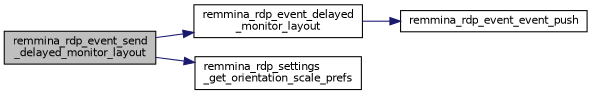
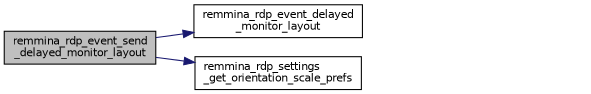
(494, 21) -> none
